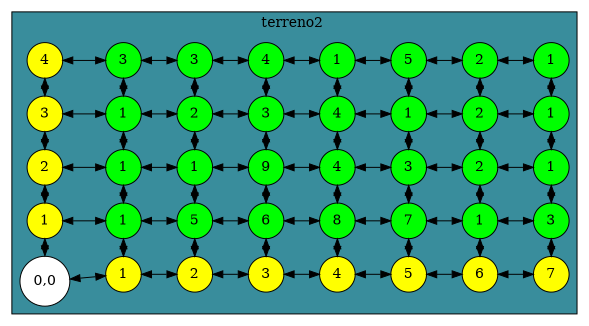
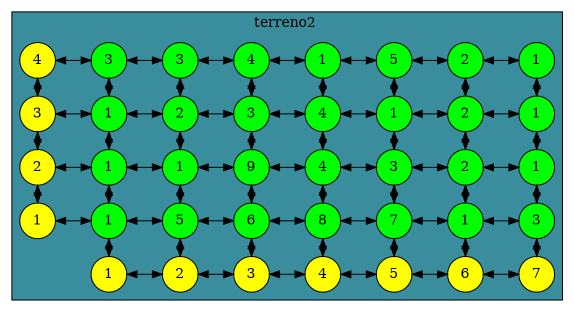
(45, 281) -> none
